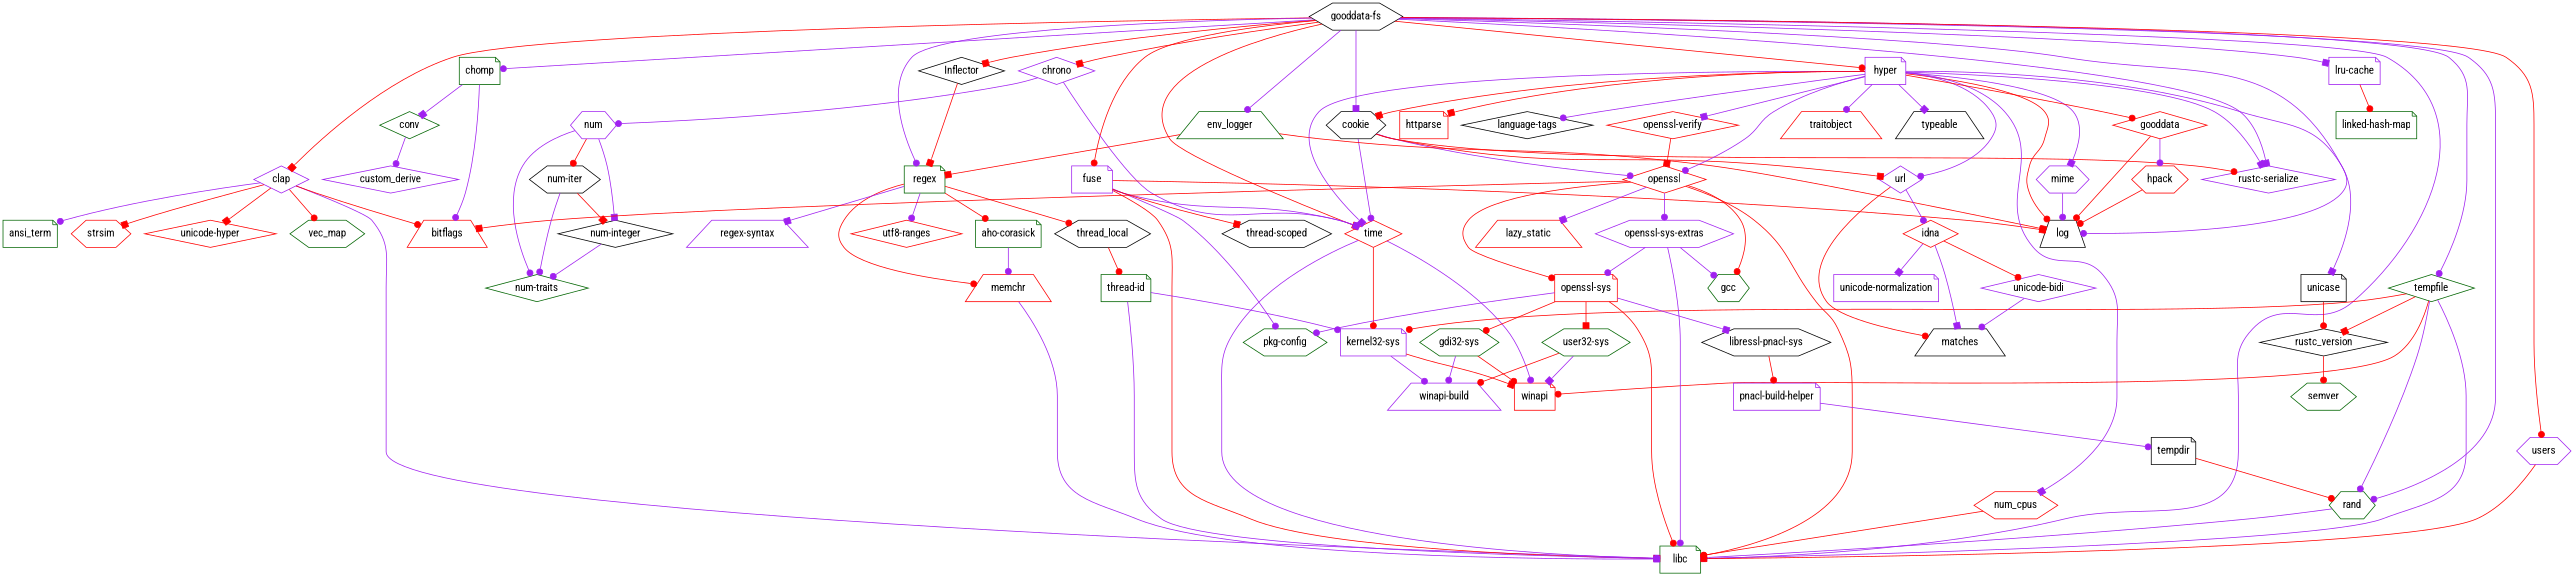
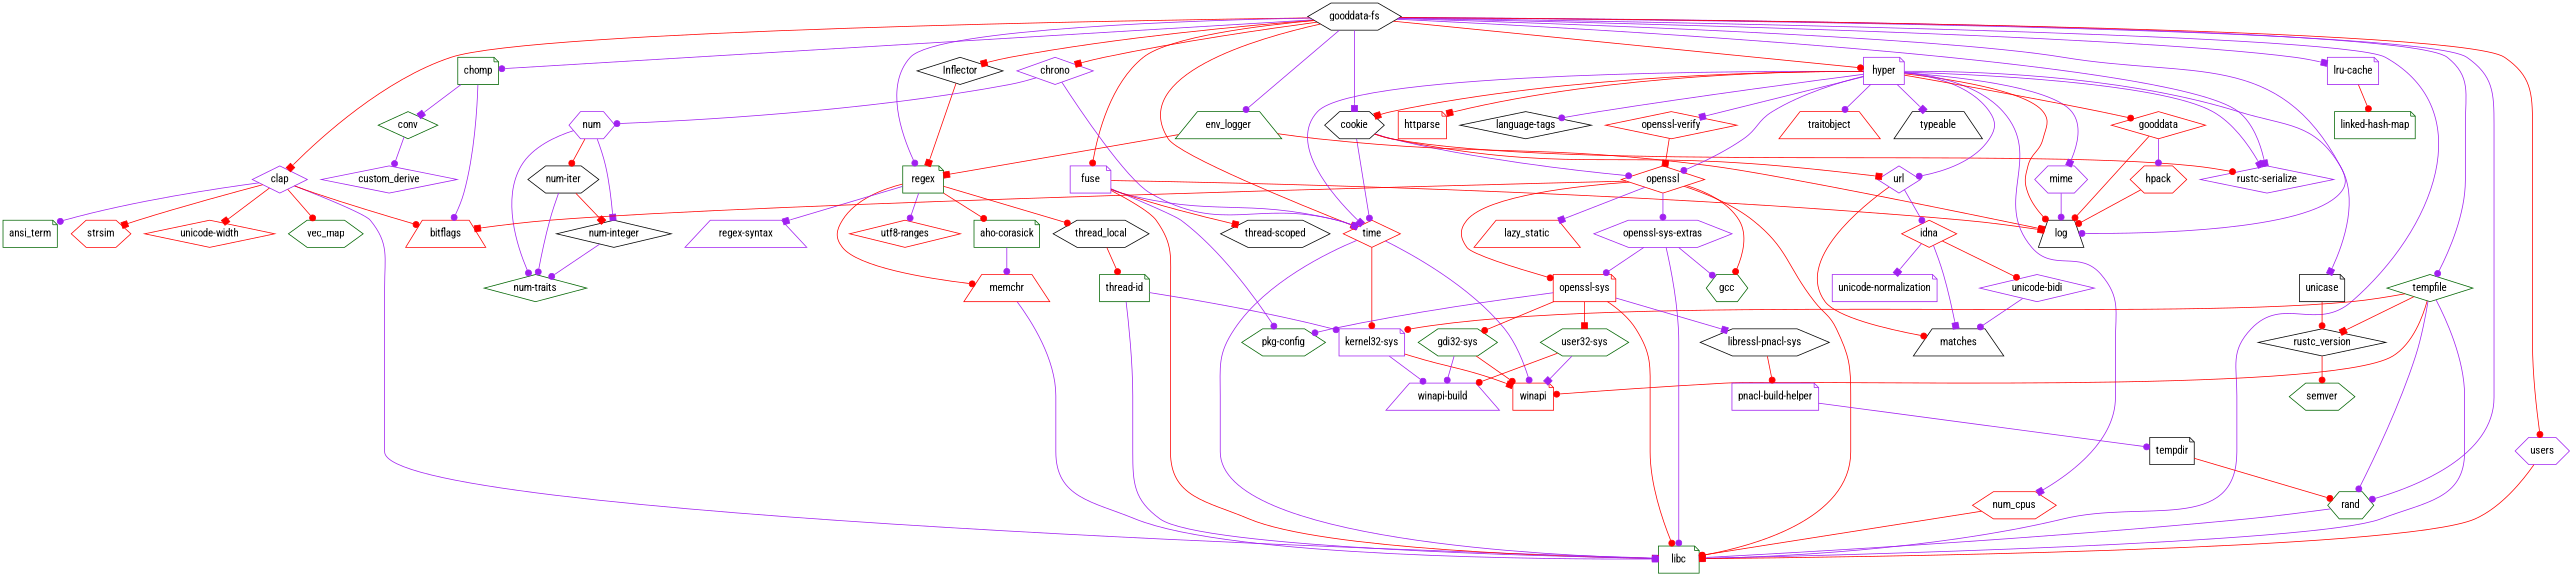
(210, 234) -> (210, 234)
